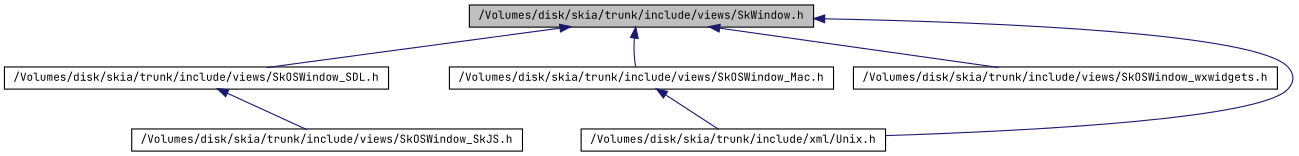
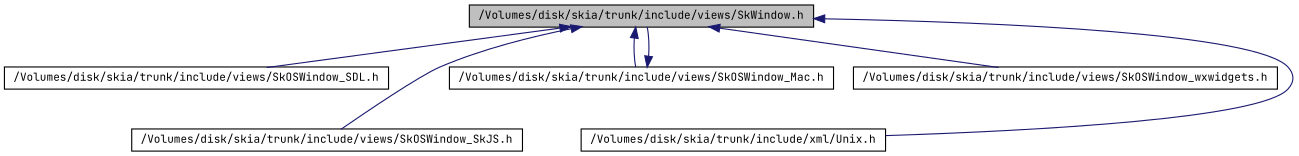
(267, 111) -> (449, 63)
(692, 112) -> (649, 42)
